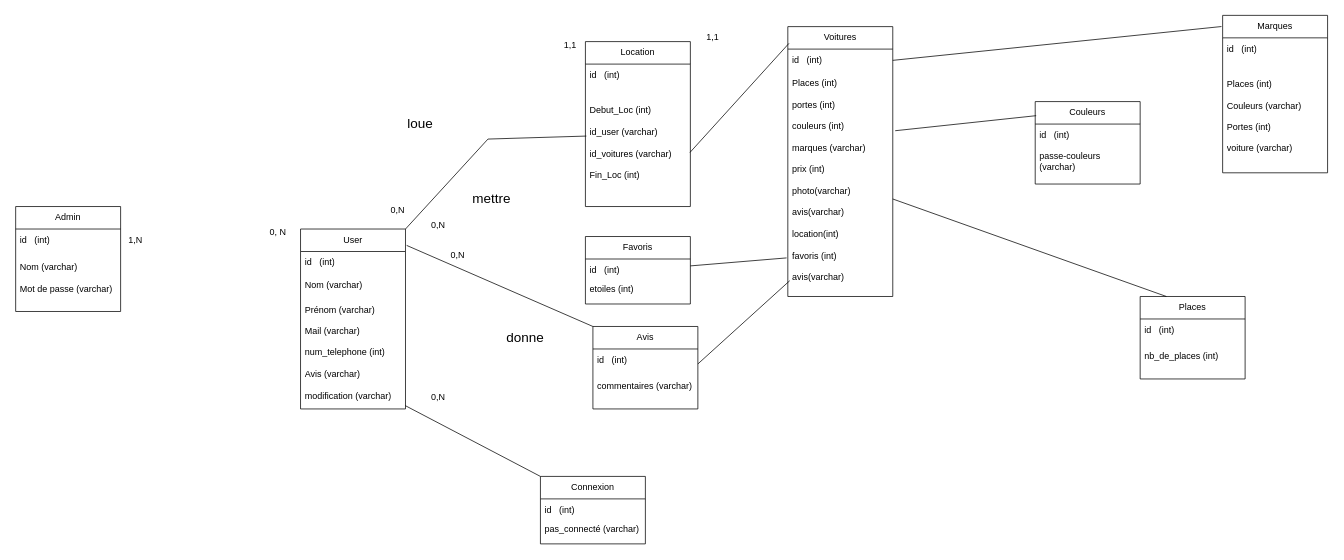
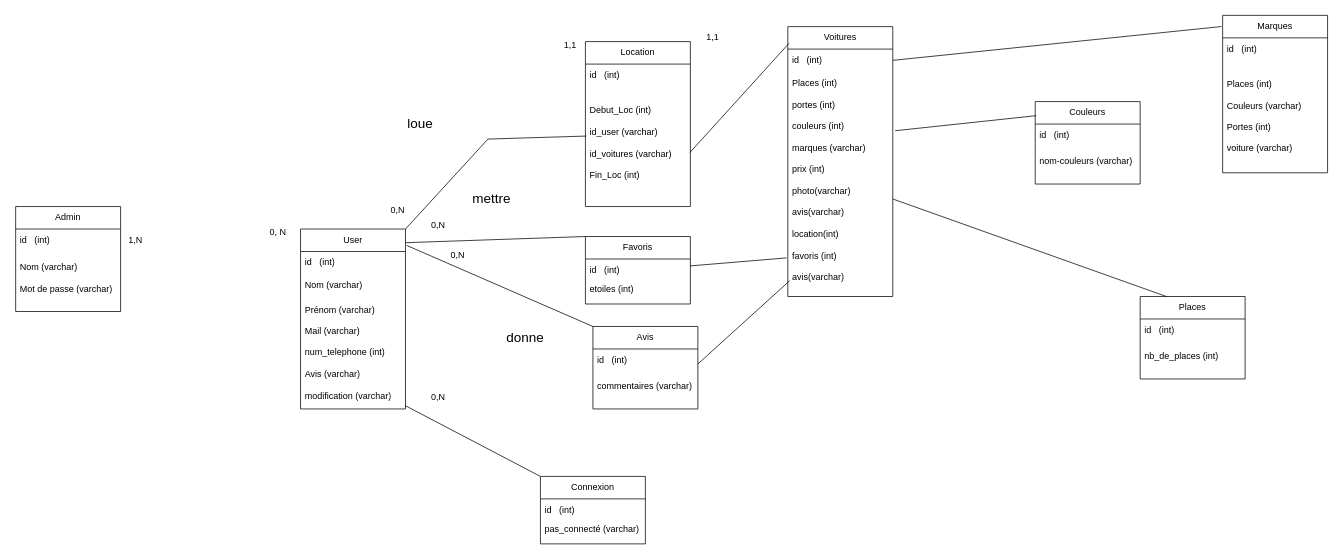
(1089, 162) -> (1089, 162)
none -> (495, 240)
